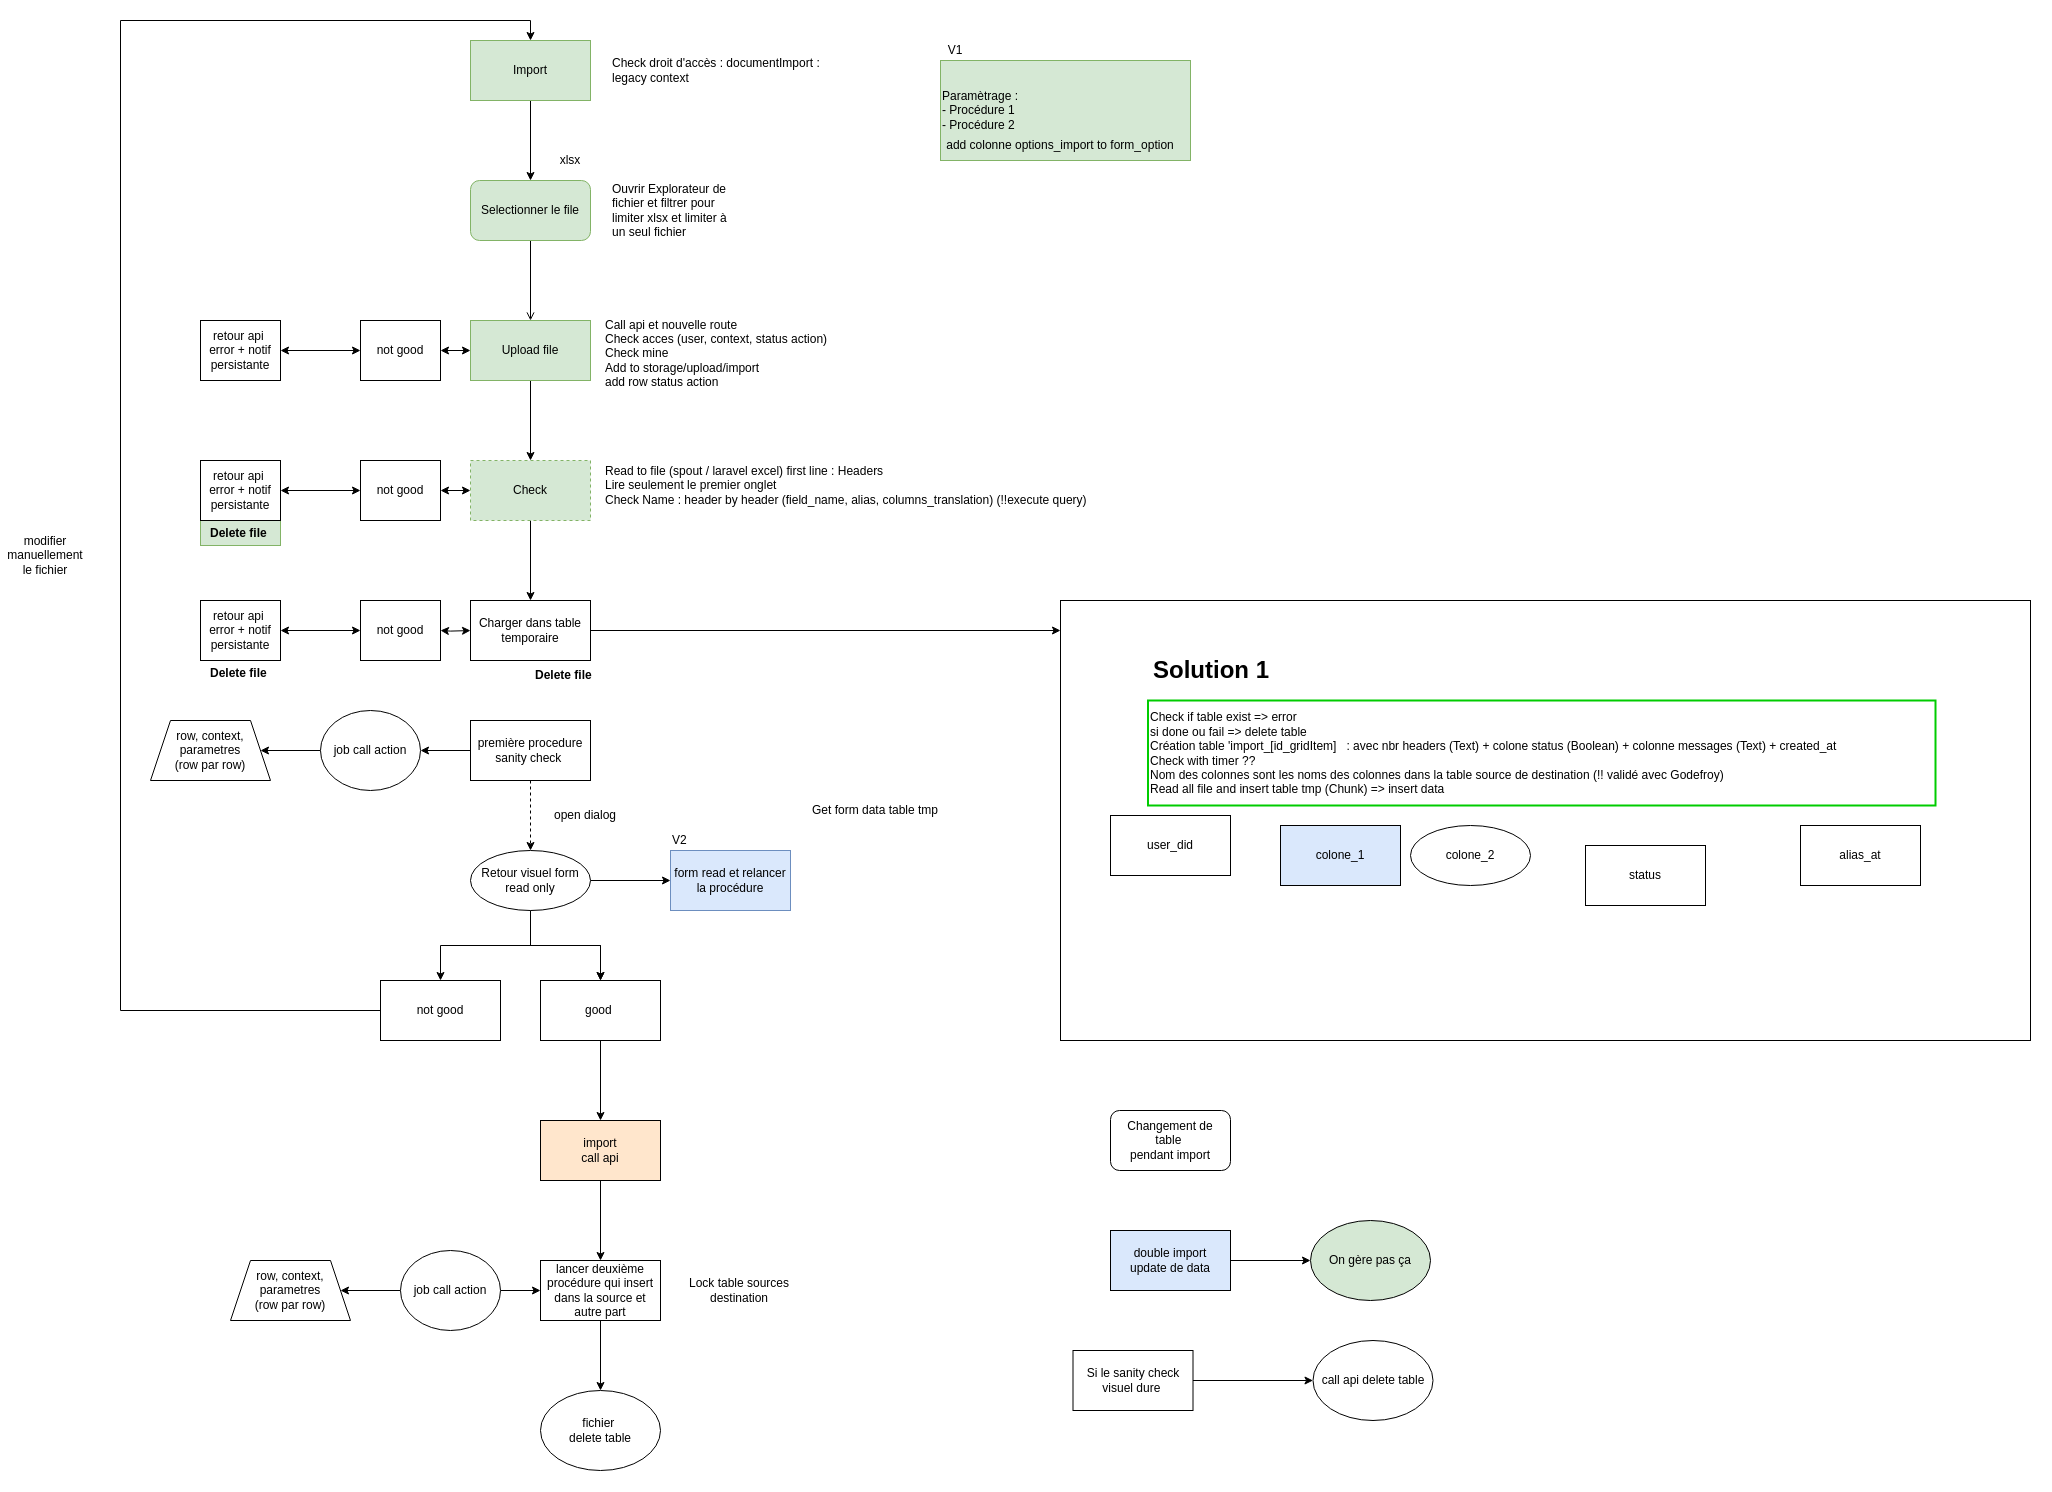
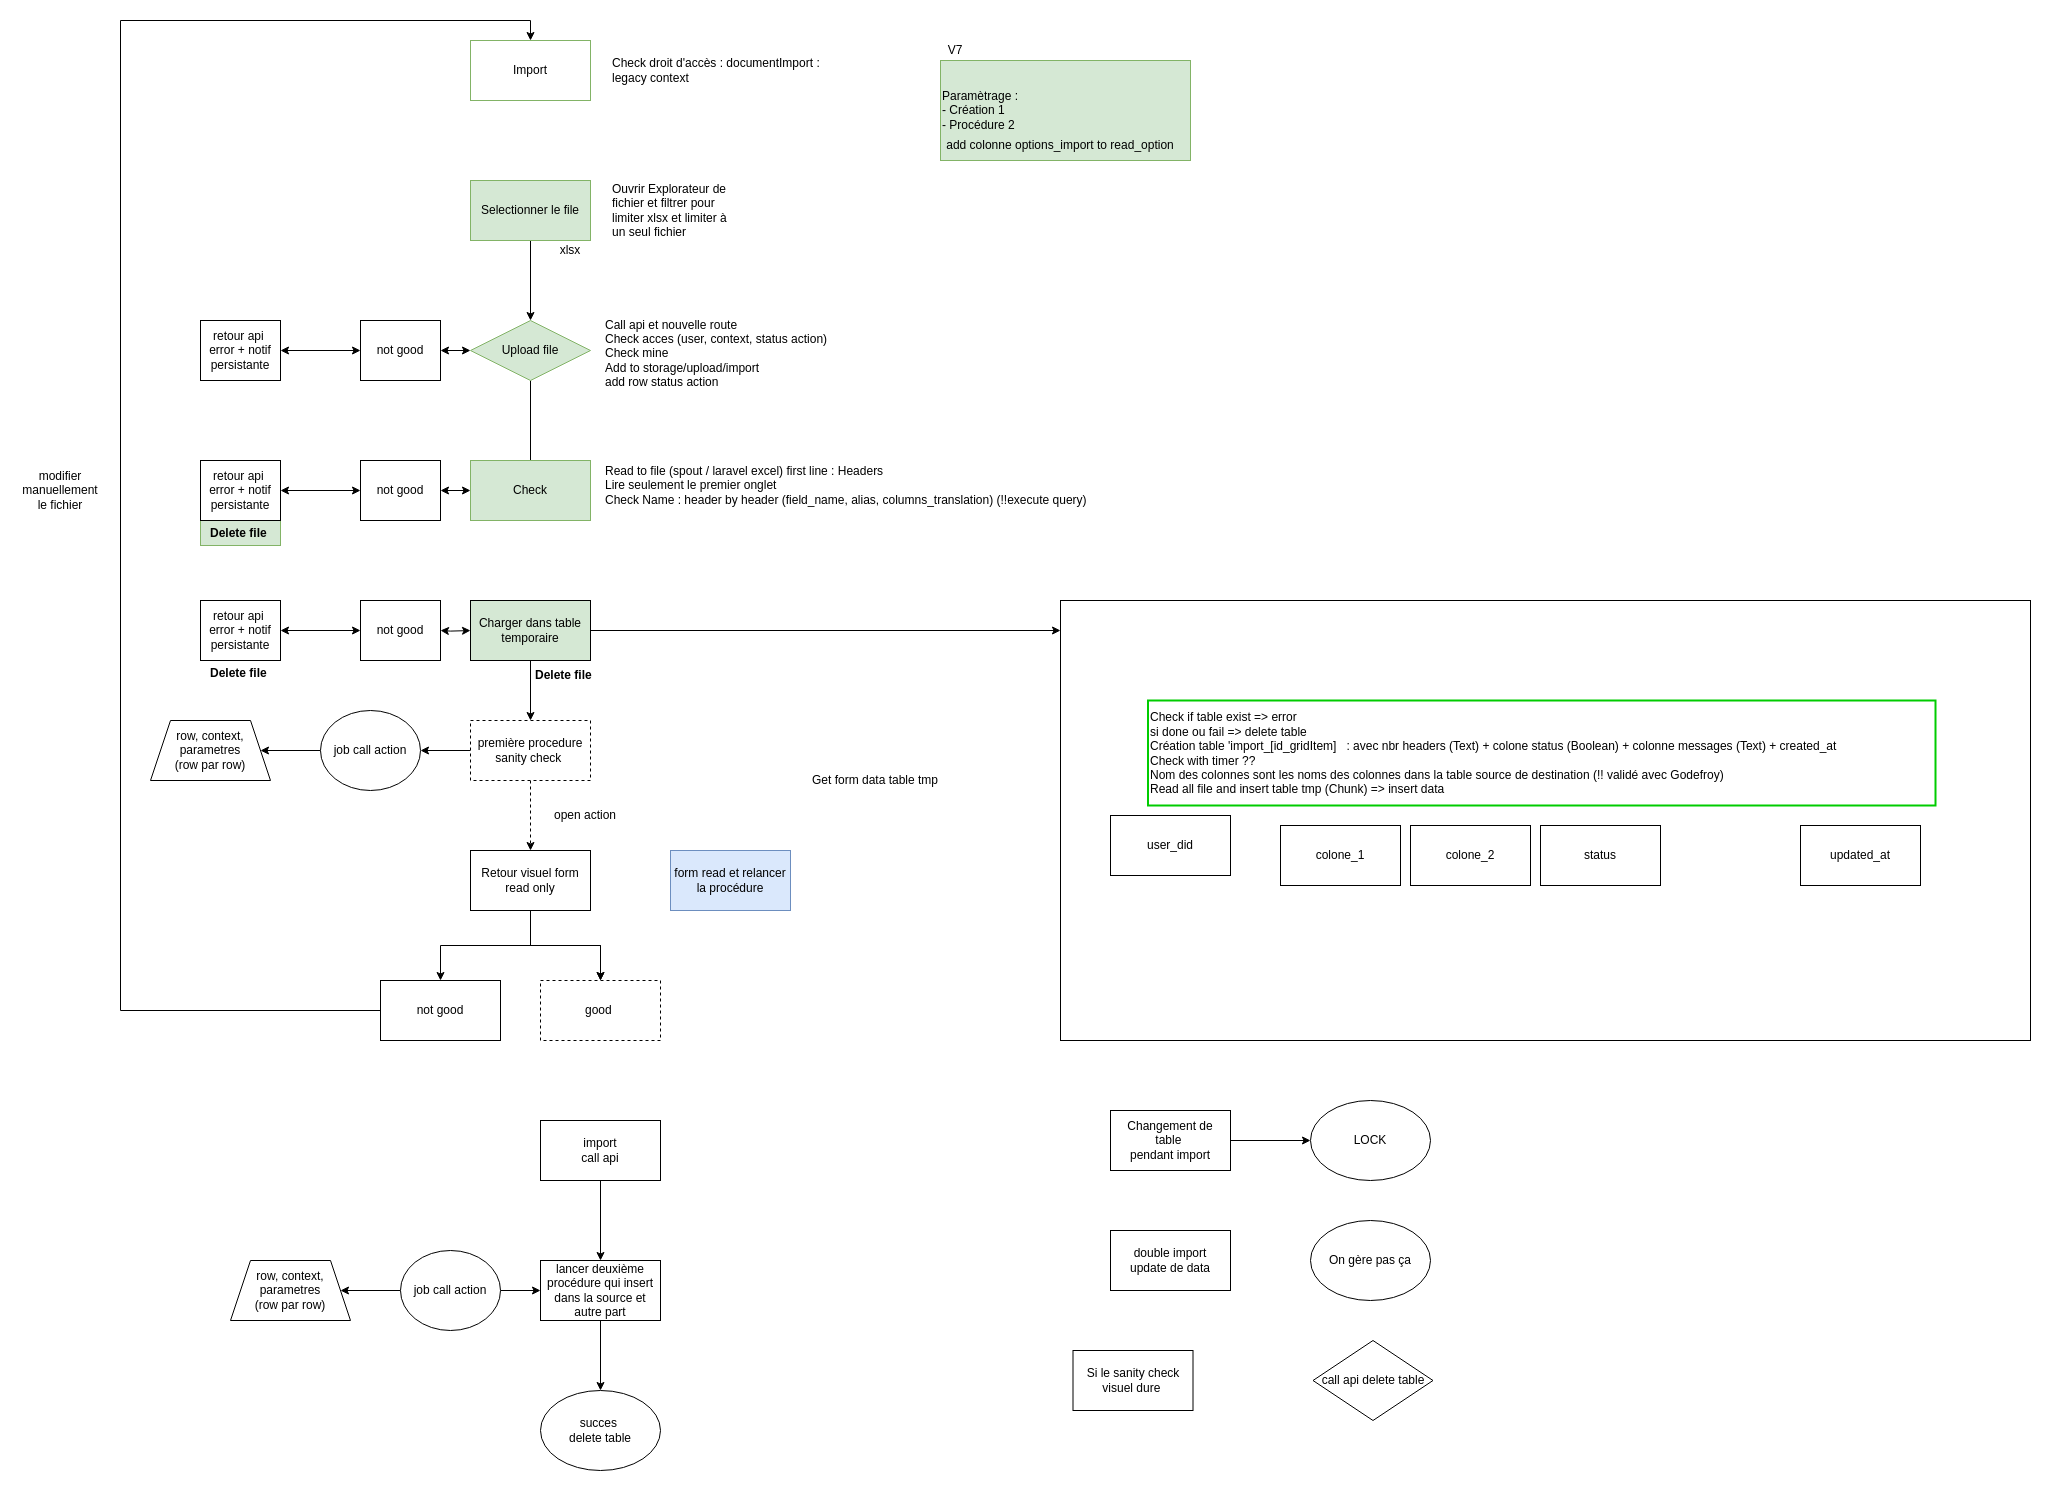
(956, 51) -> (956, 51)
(531, 71) -> (531, 71)
(983, 111) -> (983, 111)
(531, 137) -> none
(1061, 146) -> (1061, 146)
(571, 161) -> (571, 251)
(531, 211) -> (531, 211)
(531, 314) -> (531, 312)
(531, 351) -> (531, 351)
(531, 452) -> (531, 456)
(531, 491) -> (531, 491)
(46, 556) -> (61, 491)
(531, 557) -> none
(531, 631) -> (531, 631)
(1243, 676) -> none
none -> (531, 687)
(531, 751) -> (531, 751)
(876, 811) -> (876, 781)
(586, 816) -> (586, 816)
(691, 841) -> none
(1341, 856) -> (1341, 856)
(1471, 856) -> (1471, 856)
(1861, 856) -> (1861, 856)
(1646, 876) -> (1601, 856)
(531, 881) -> (531, 881)
(627, 881) -> none
(601, 1011) -> (601, 1011)
(601, 1077) -> none
(1171, 1141) -> (1171, 1141)
none -> (1267, 1141)
none -> (1371, 1141)
(601, 1151) -> (601, 1151)
(1171, 1261) -> (1171, 1261)
(1267, 1261) -> none
(1371, 1261) -> (1371, 1261)
(740, 1291) -> none
(1249, 1381) -> none
(1373, 1381) -> (1373, 1381)
(601, 1431) -> (601, 1431)
